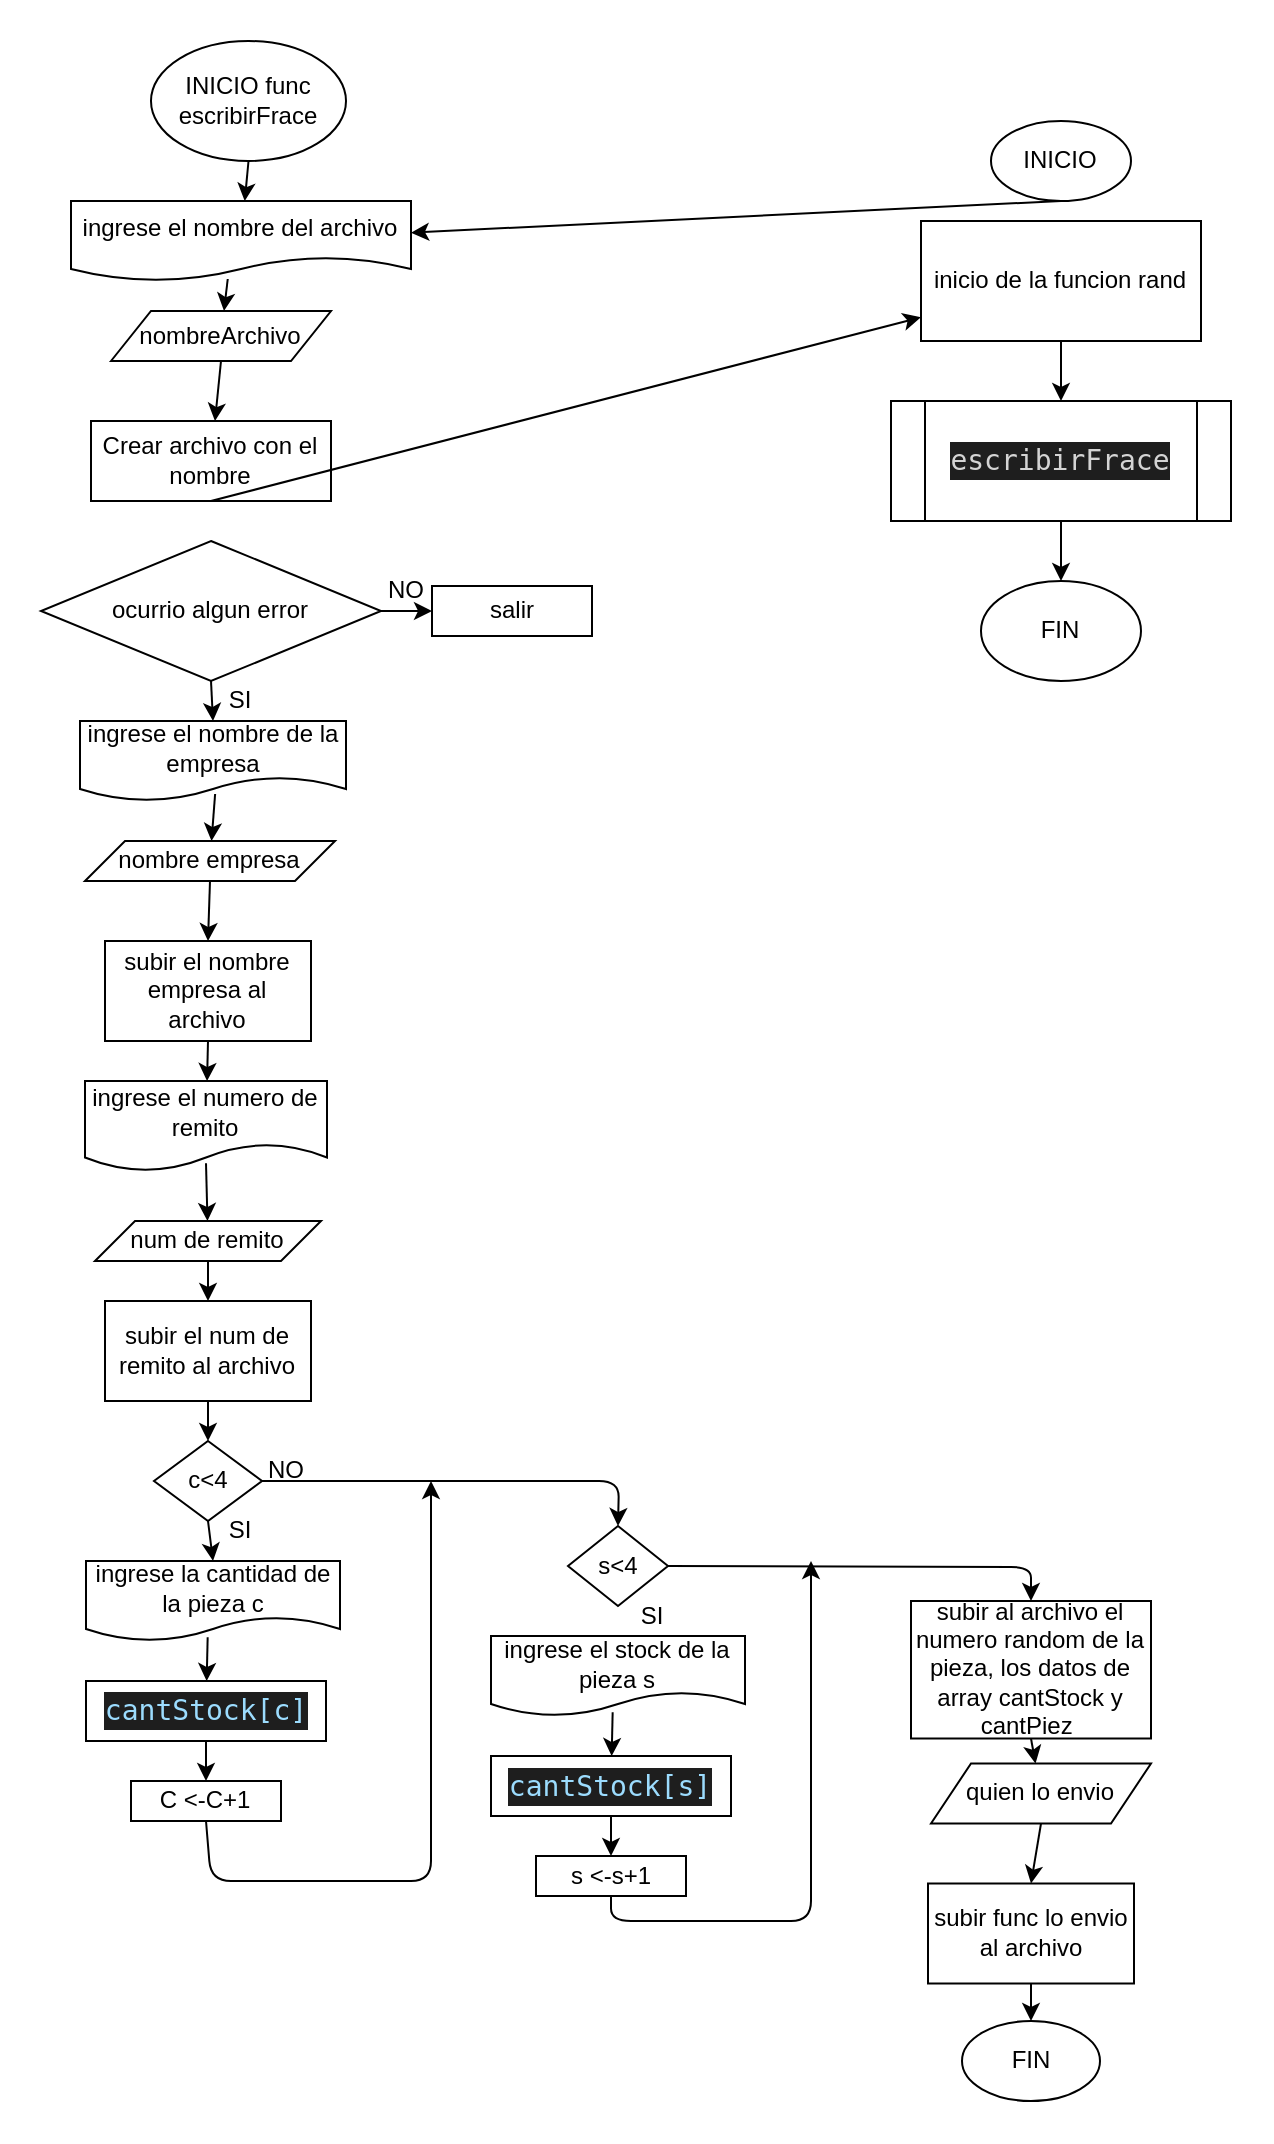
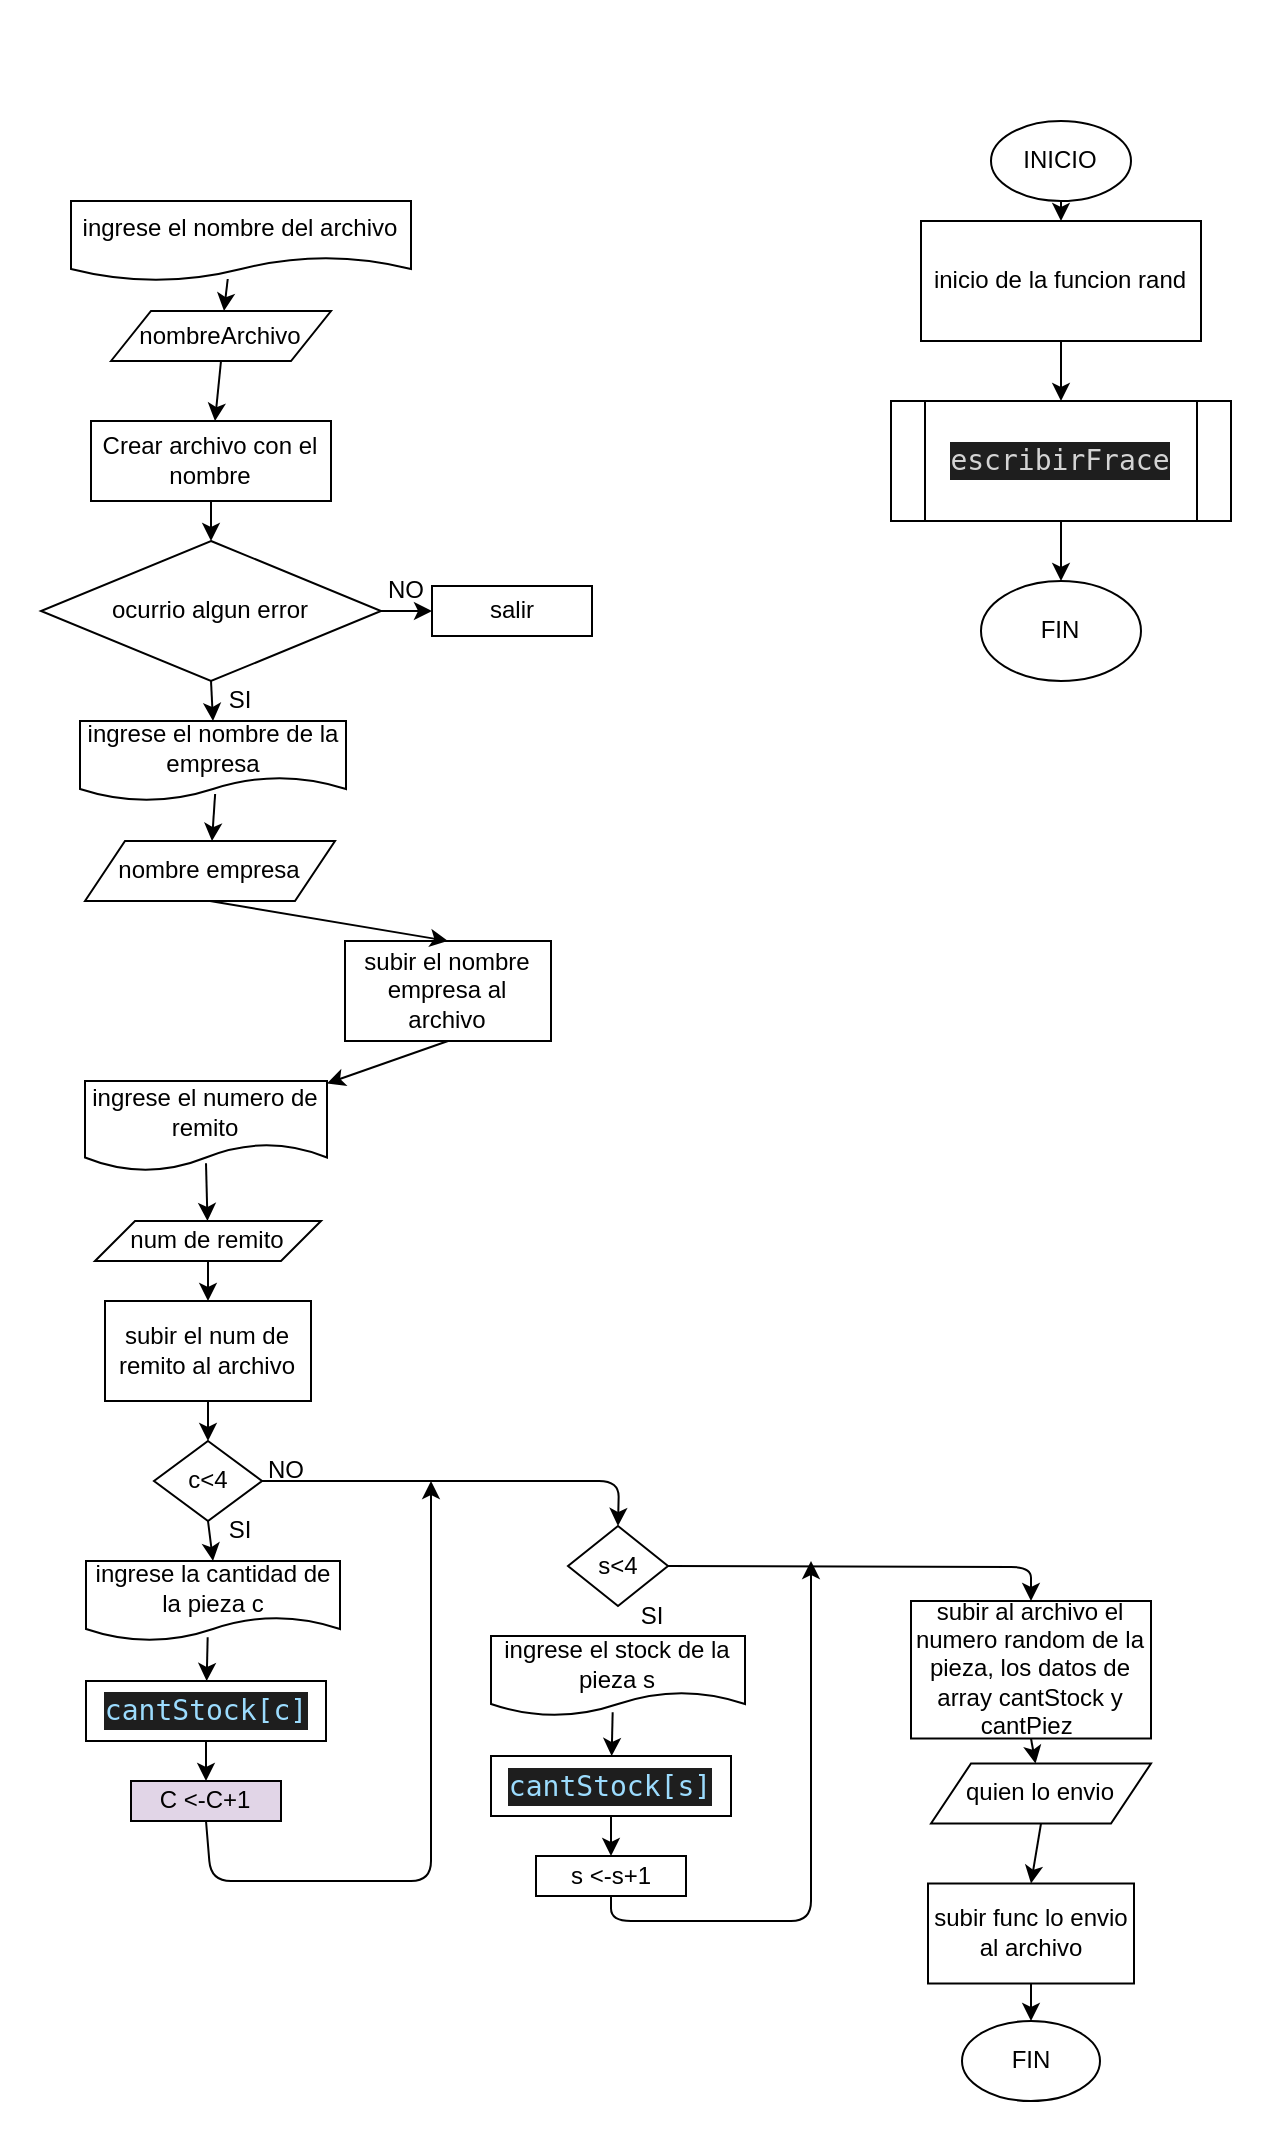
(249, 101) -> none
(247, 174) -> none
(742, 217) -> (1061, 204)
(560, 411) -> (211, 514)
(210, 861) -> (210, 871)
(208, 991) -> (448, 991)
(206, 1801) -> (206, 1801)
